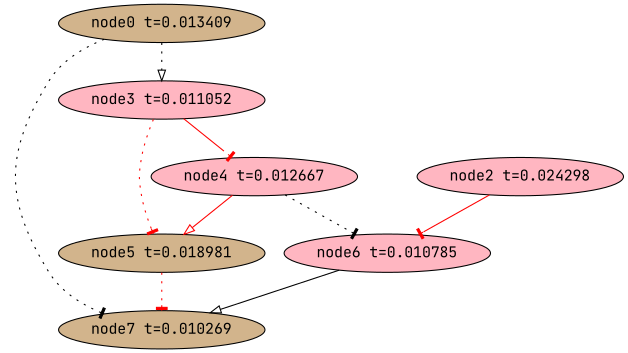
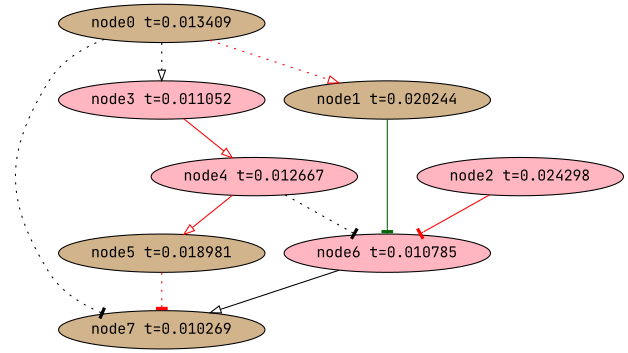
none -> (387, 100)
(204, 135) -> (204, 135)
(139, 174) -> none
